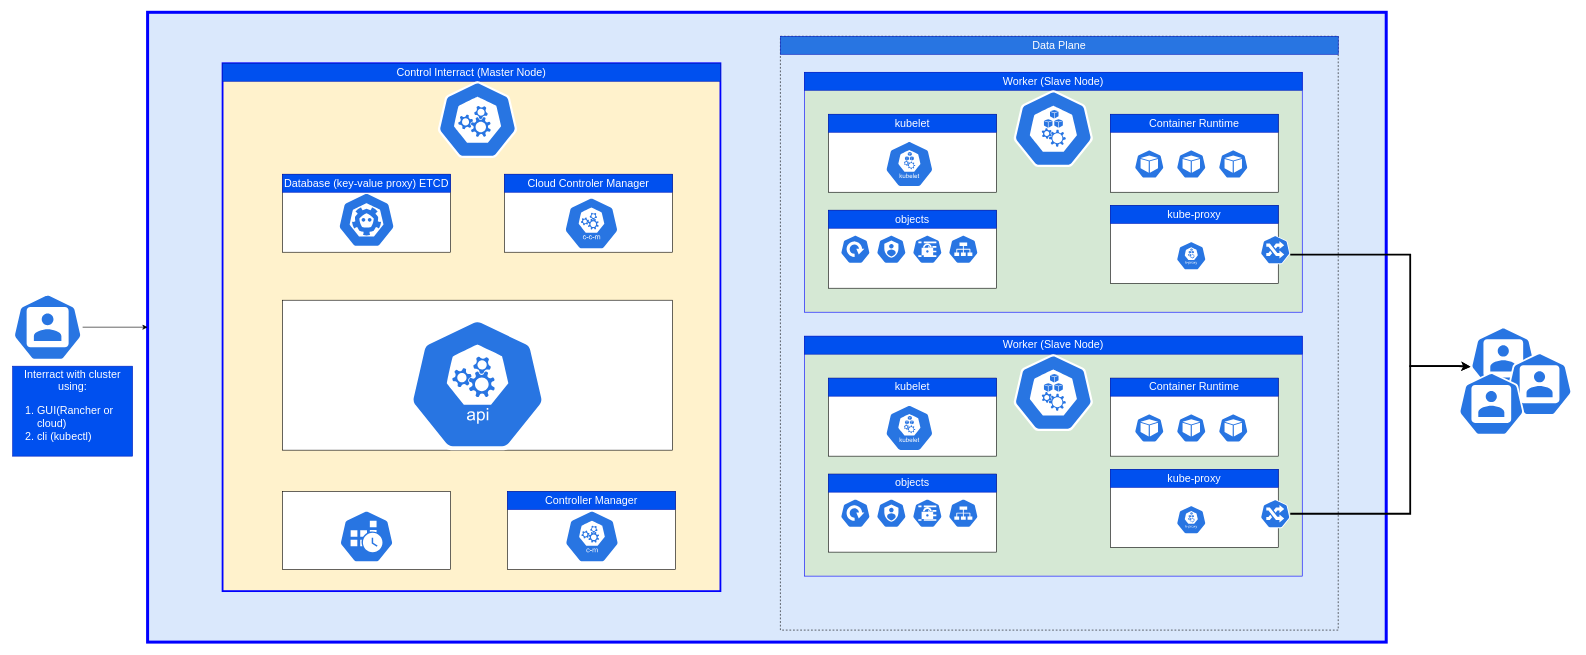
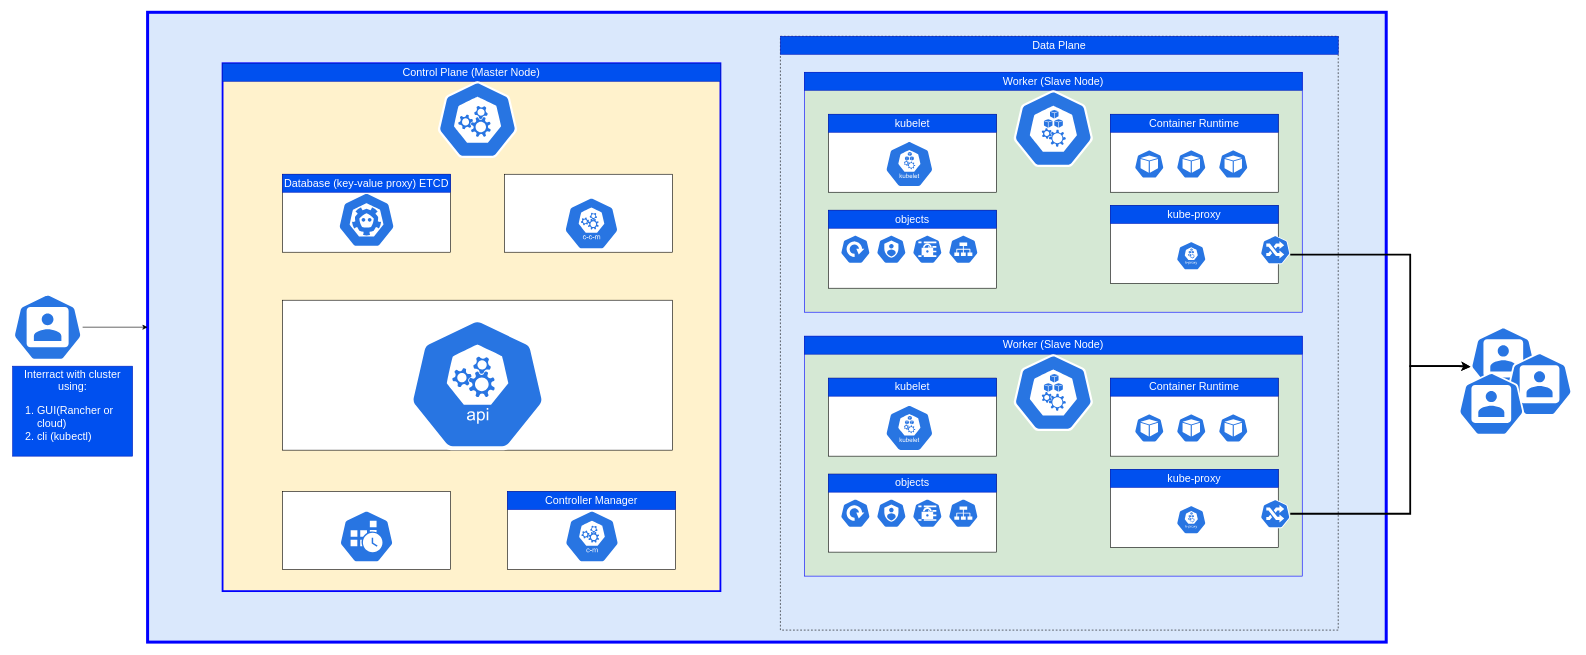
(1059, 45) -> (1059, 45)
(471, 72) -> (471, 72)
(588, 183) -> none
